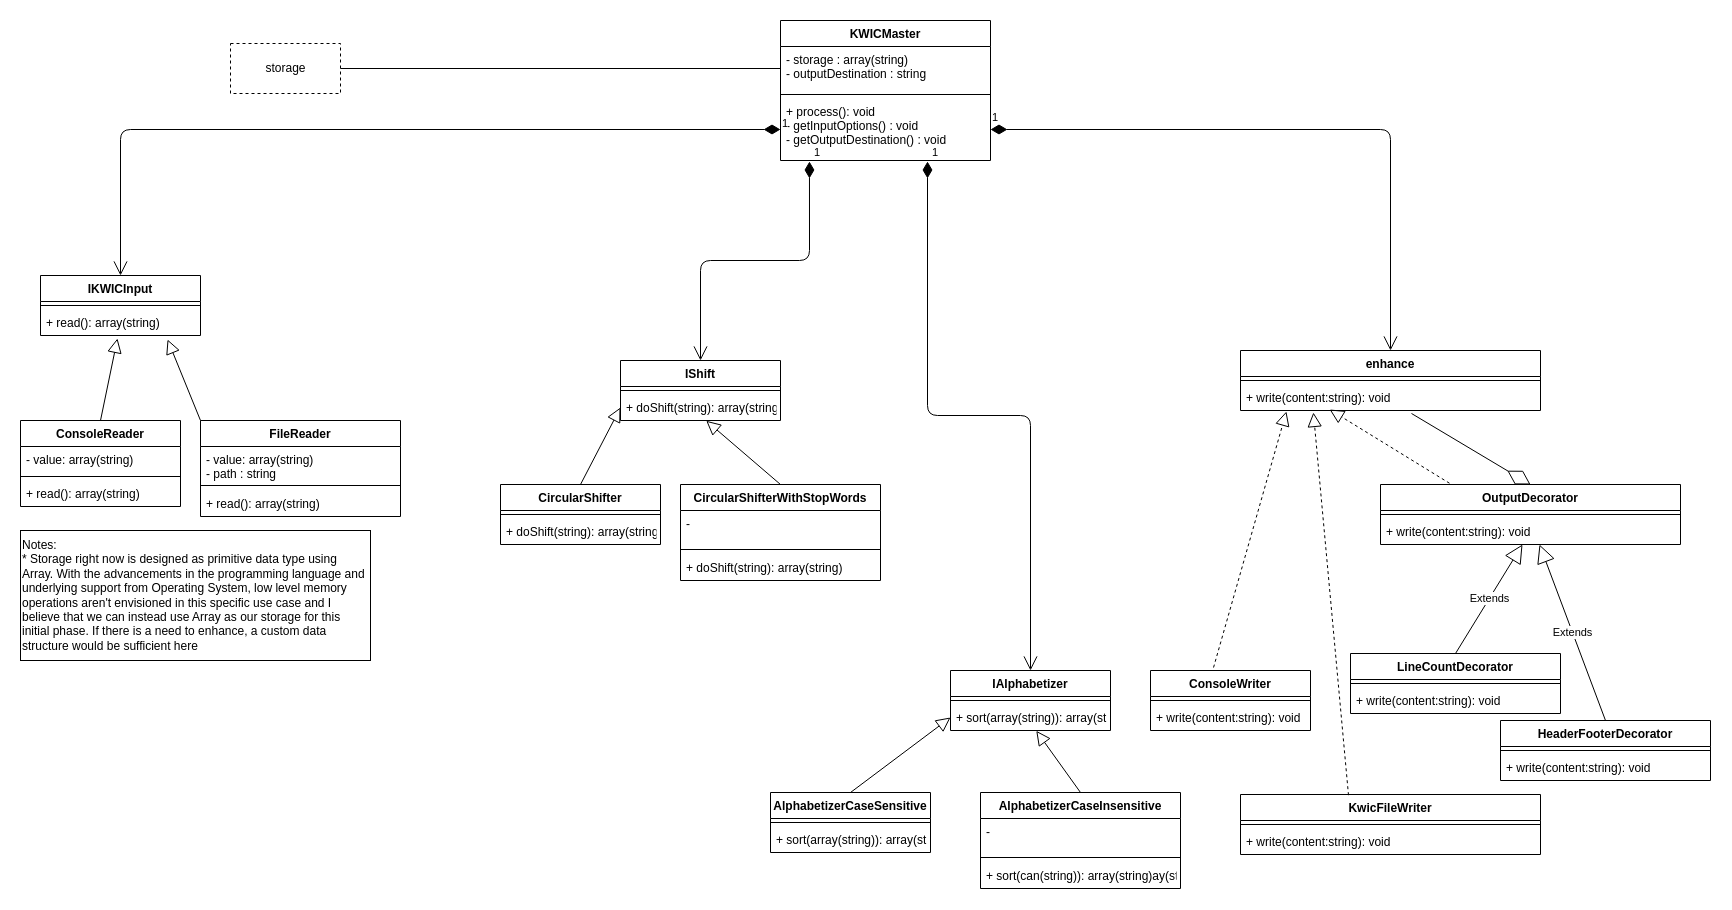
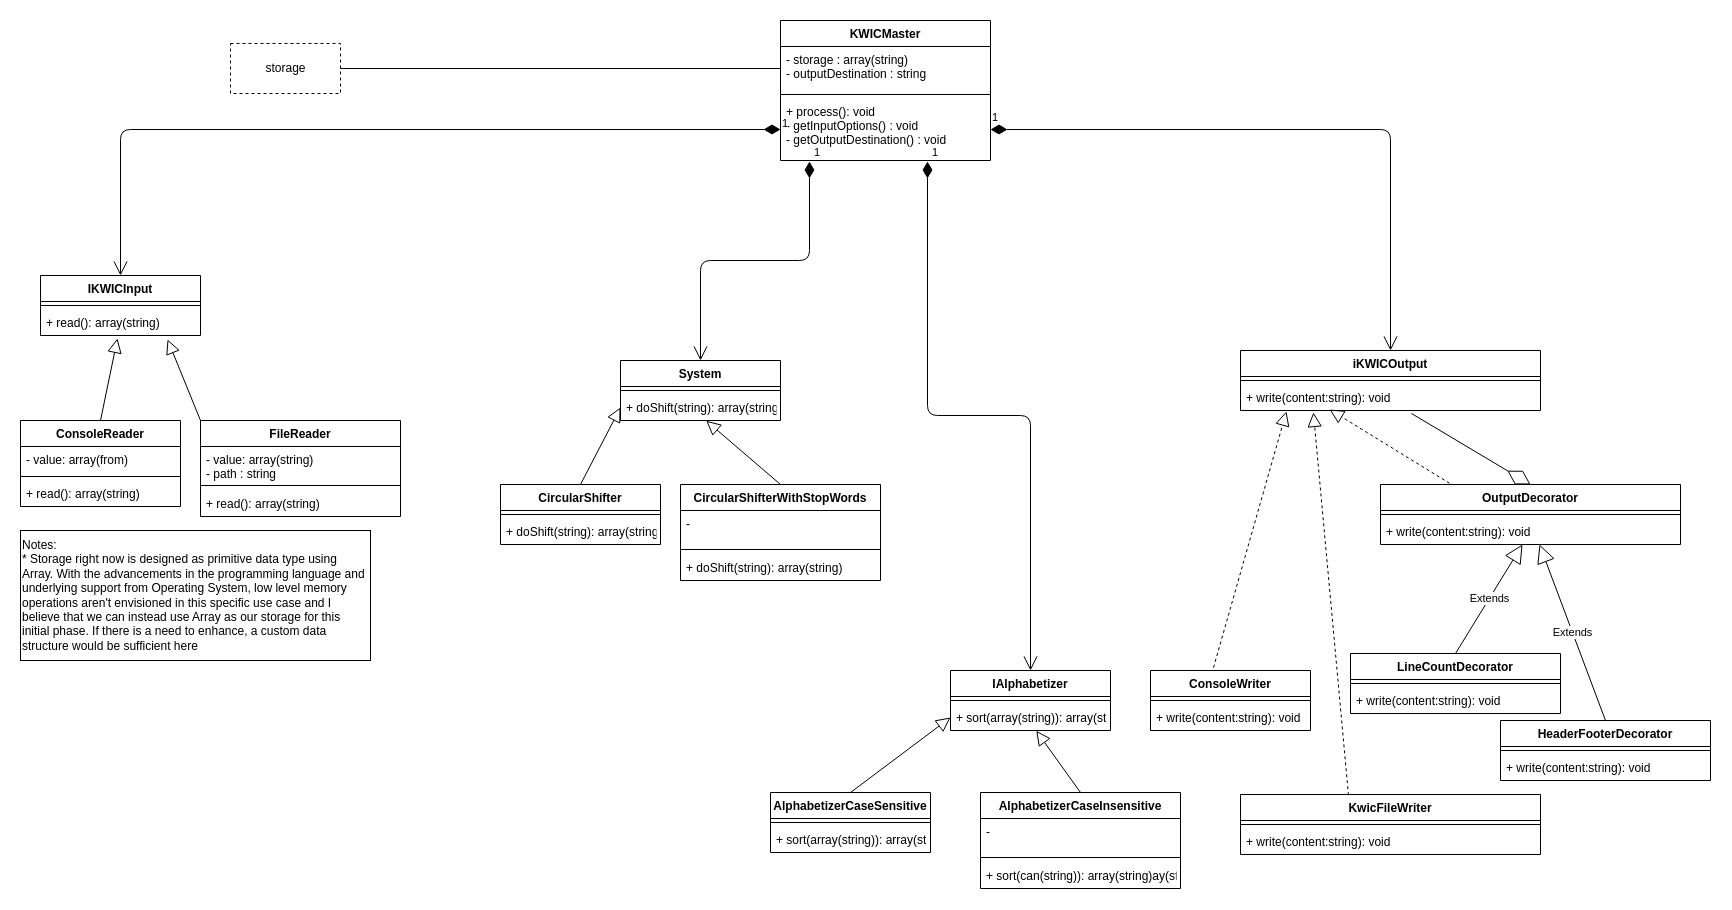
(1390, 364) -> (1390, 364)
(700, 374) -> (700, 374)
(92, 460) -> (87, 460)
